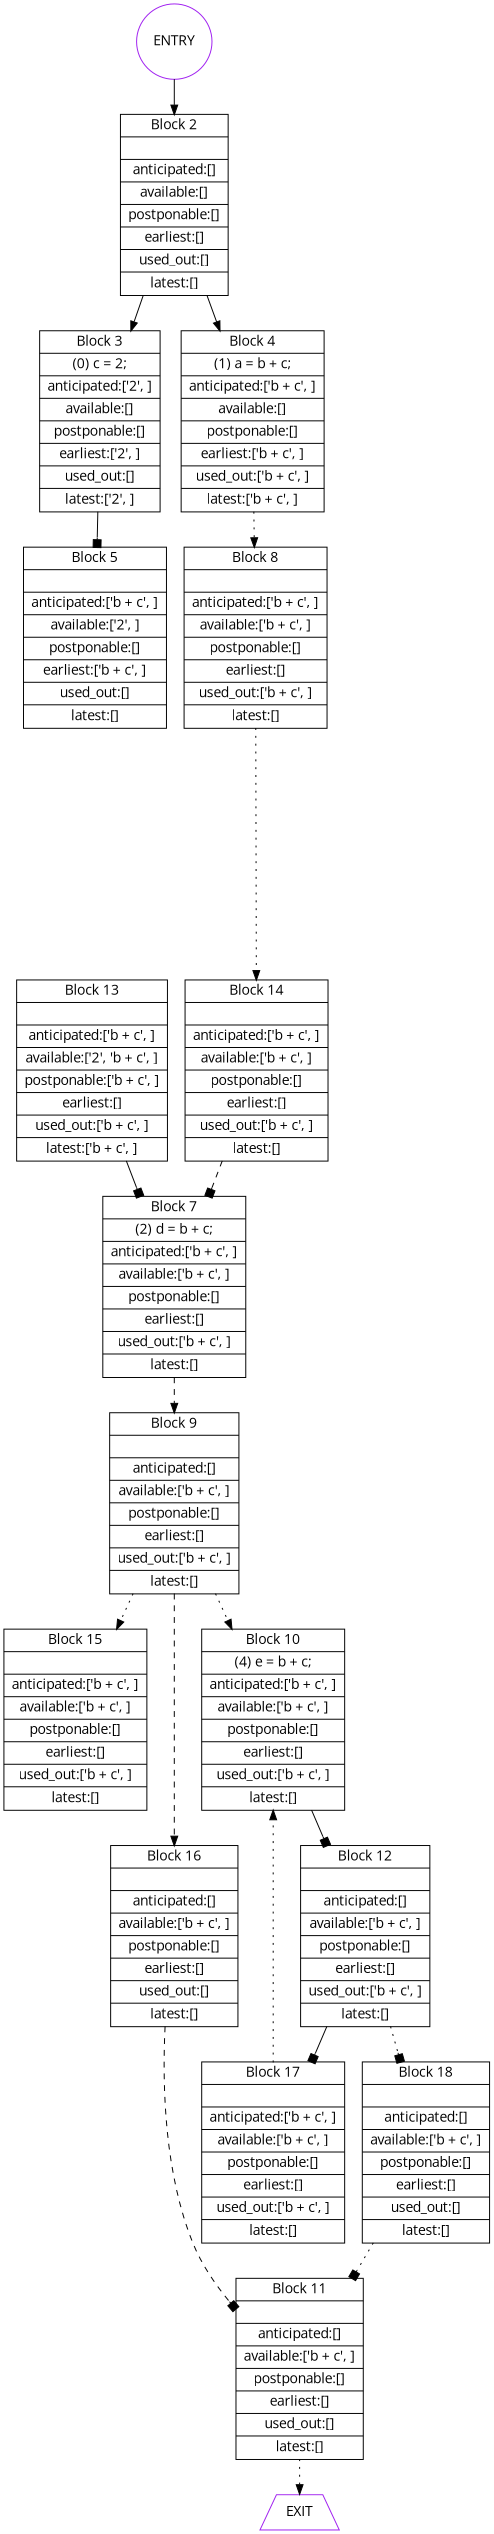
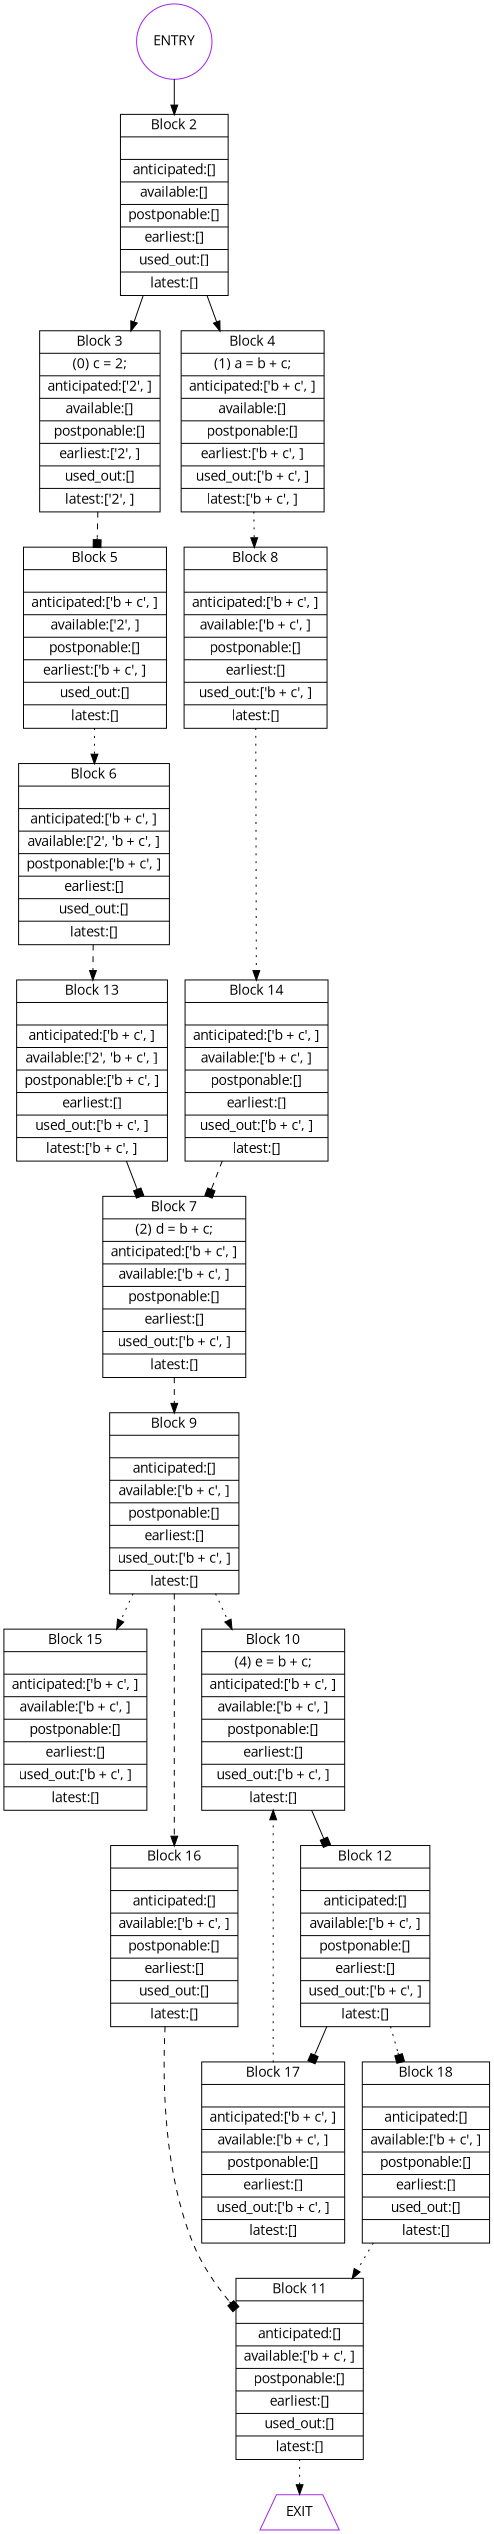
(98, 525) -> (98, 525)
none -> (94, 854)
(365, 2256) -> (365, 2256)
